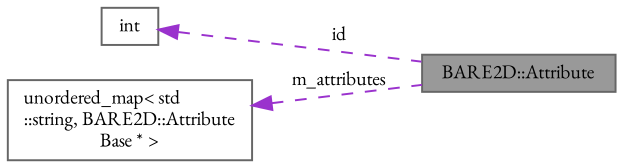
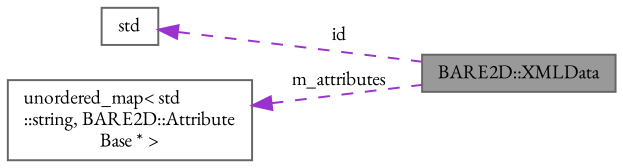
(130, 26) -> (130, 26)
(519, 73) -> (519, 73)
